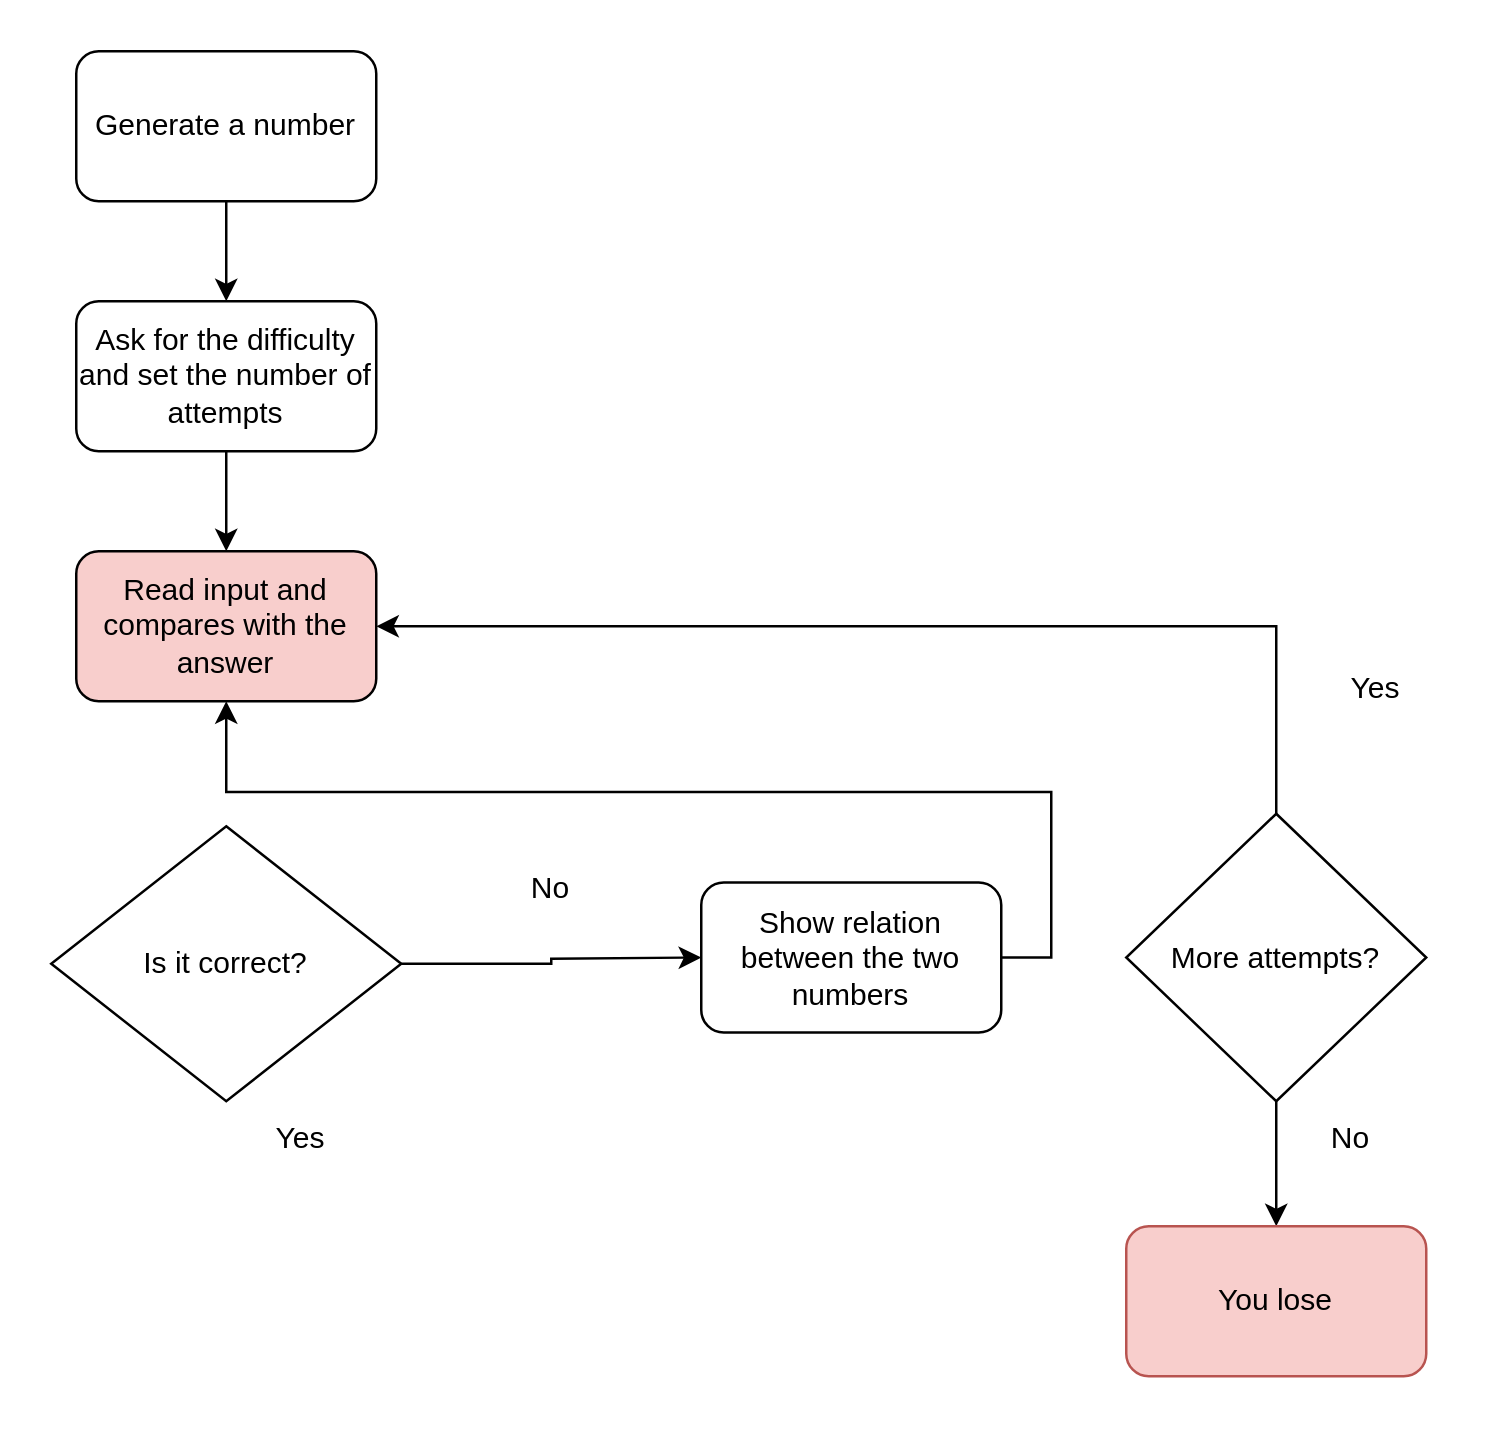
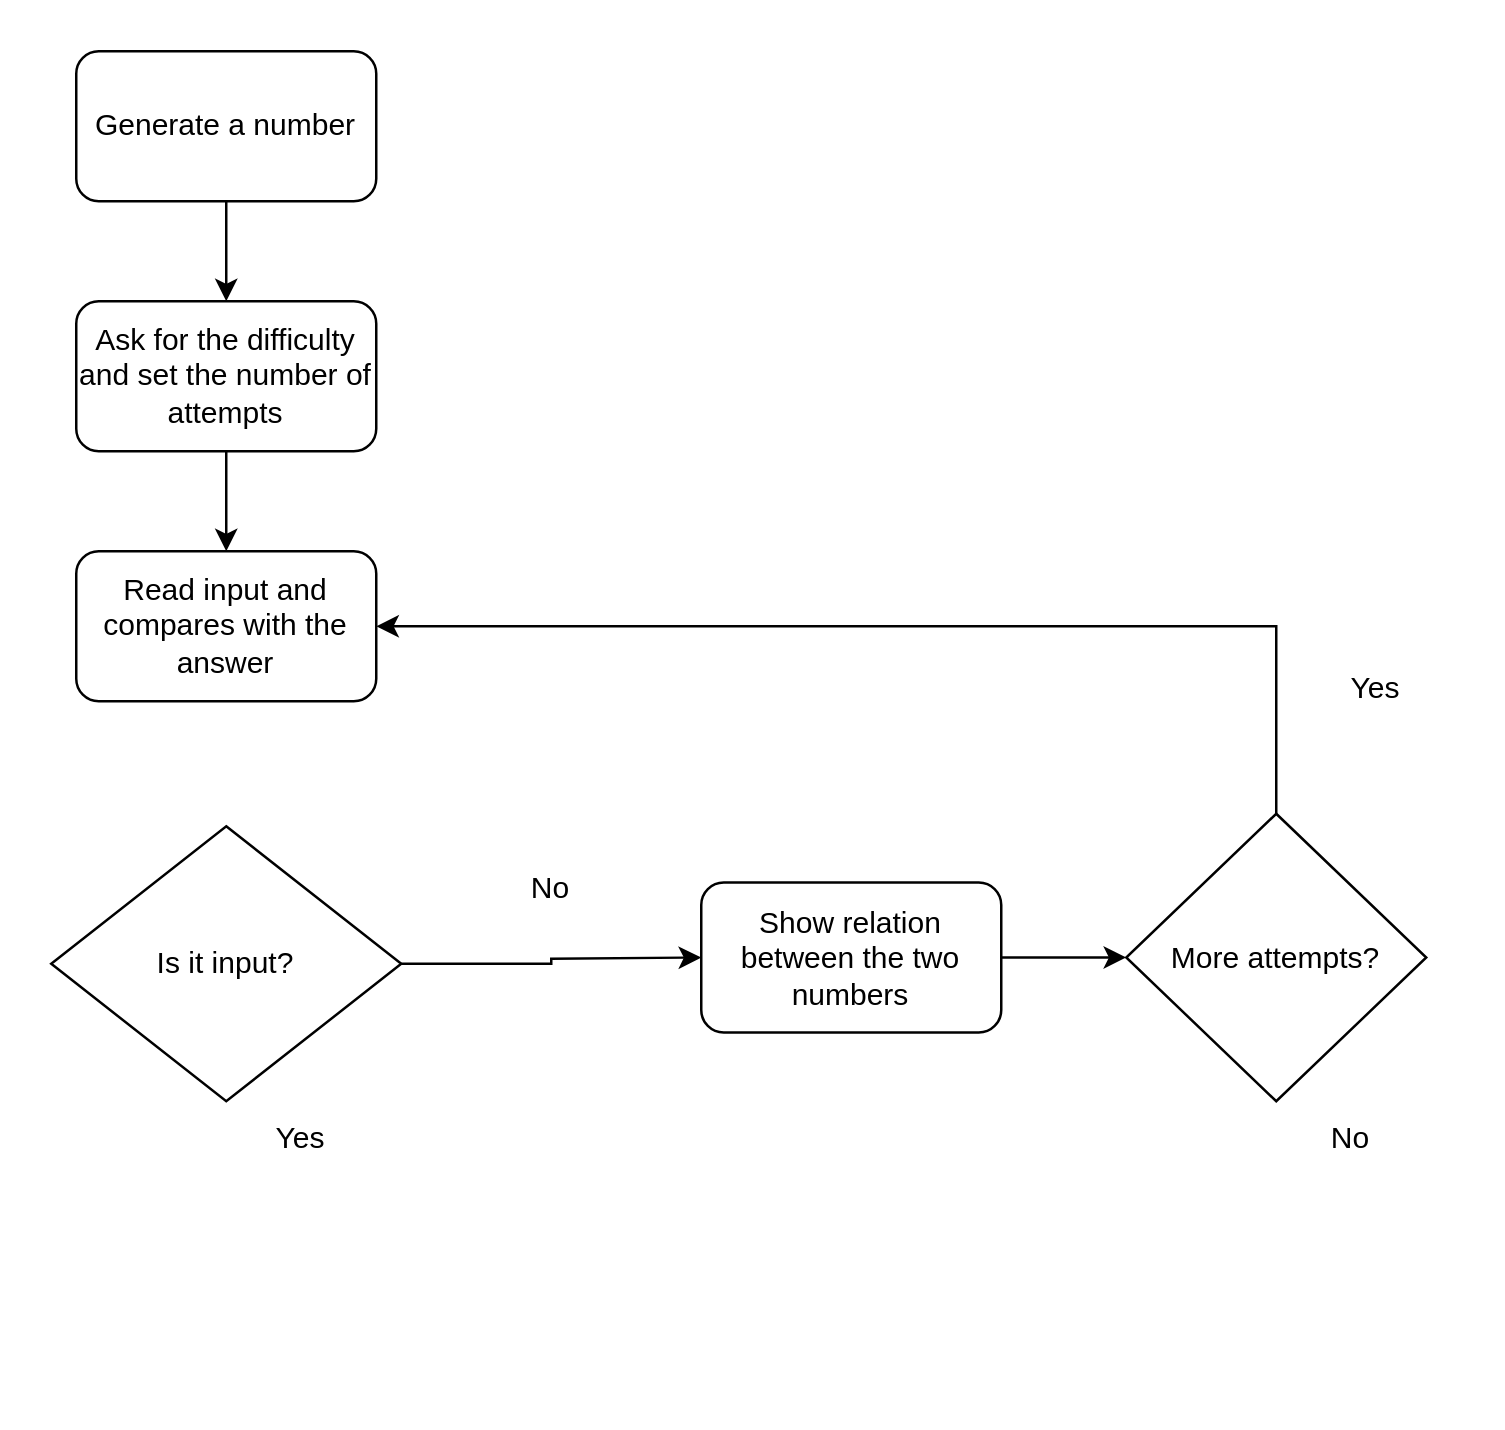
(226, 626) -> (226, 626)
(684, 792) -> (1080, 958)
(226, 964) -> (226, 964)
(1276, 1155) -> none
(1276, 1301) -> none
